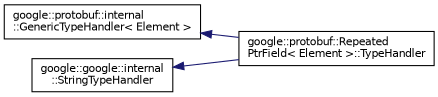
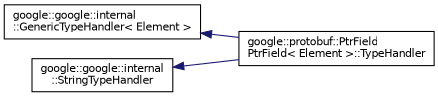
(102, 22) -> (102, 22)
(337, 49) -> (337, 49)
